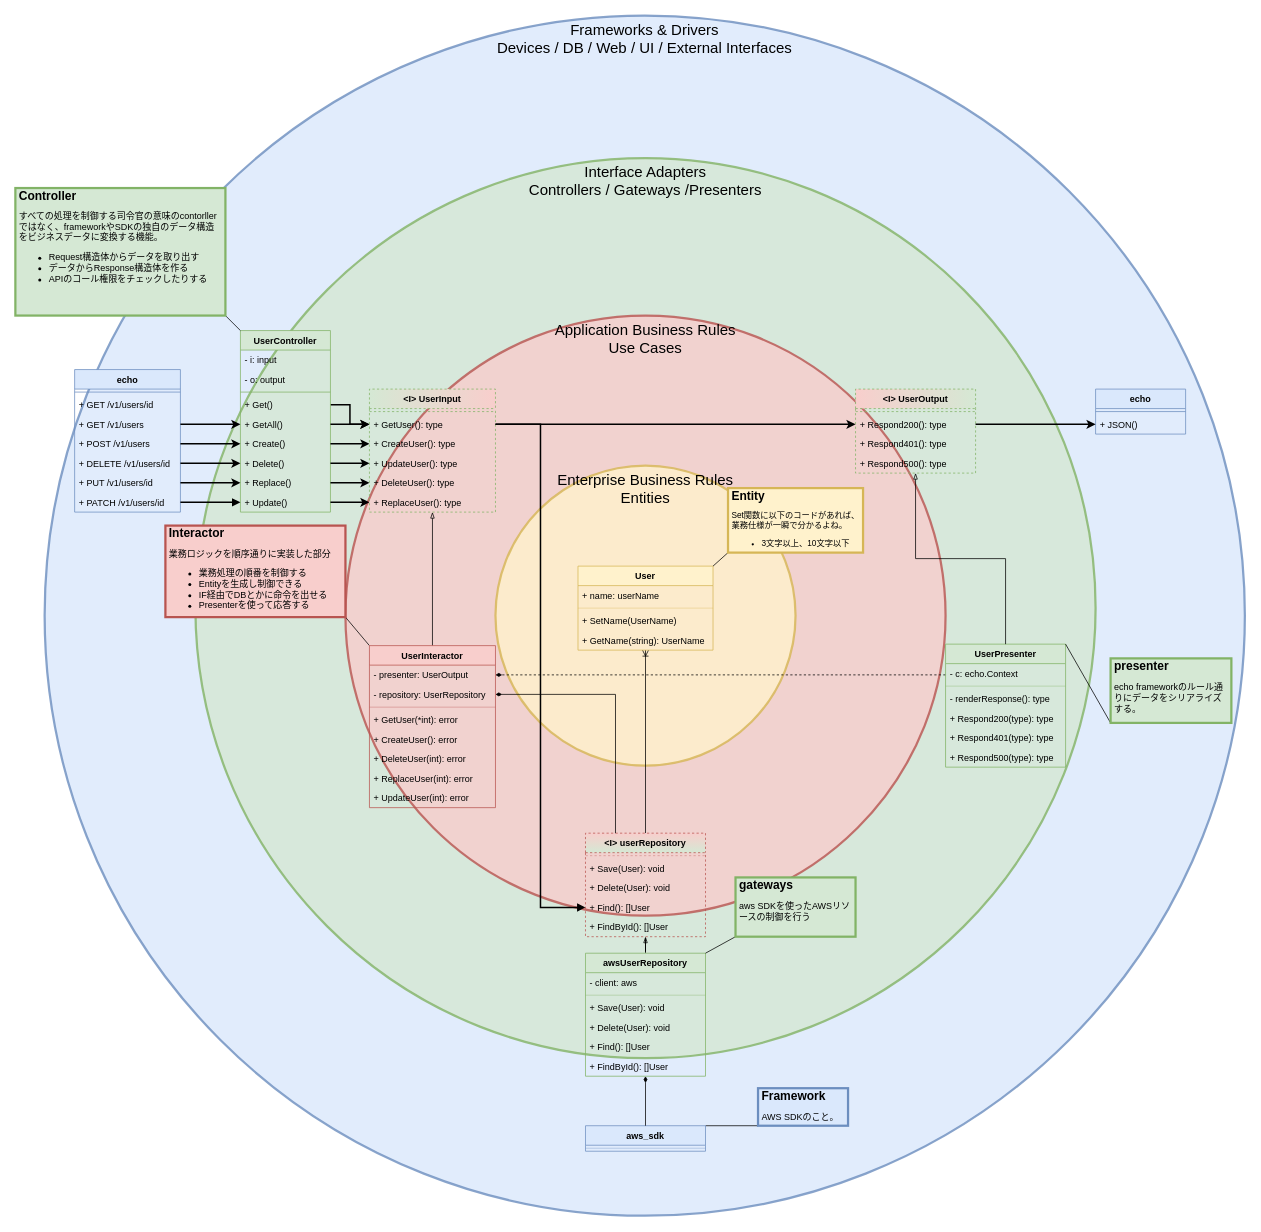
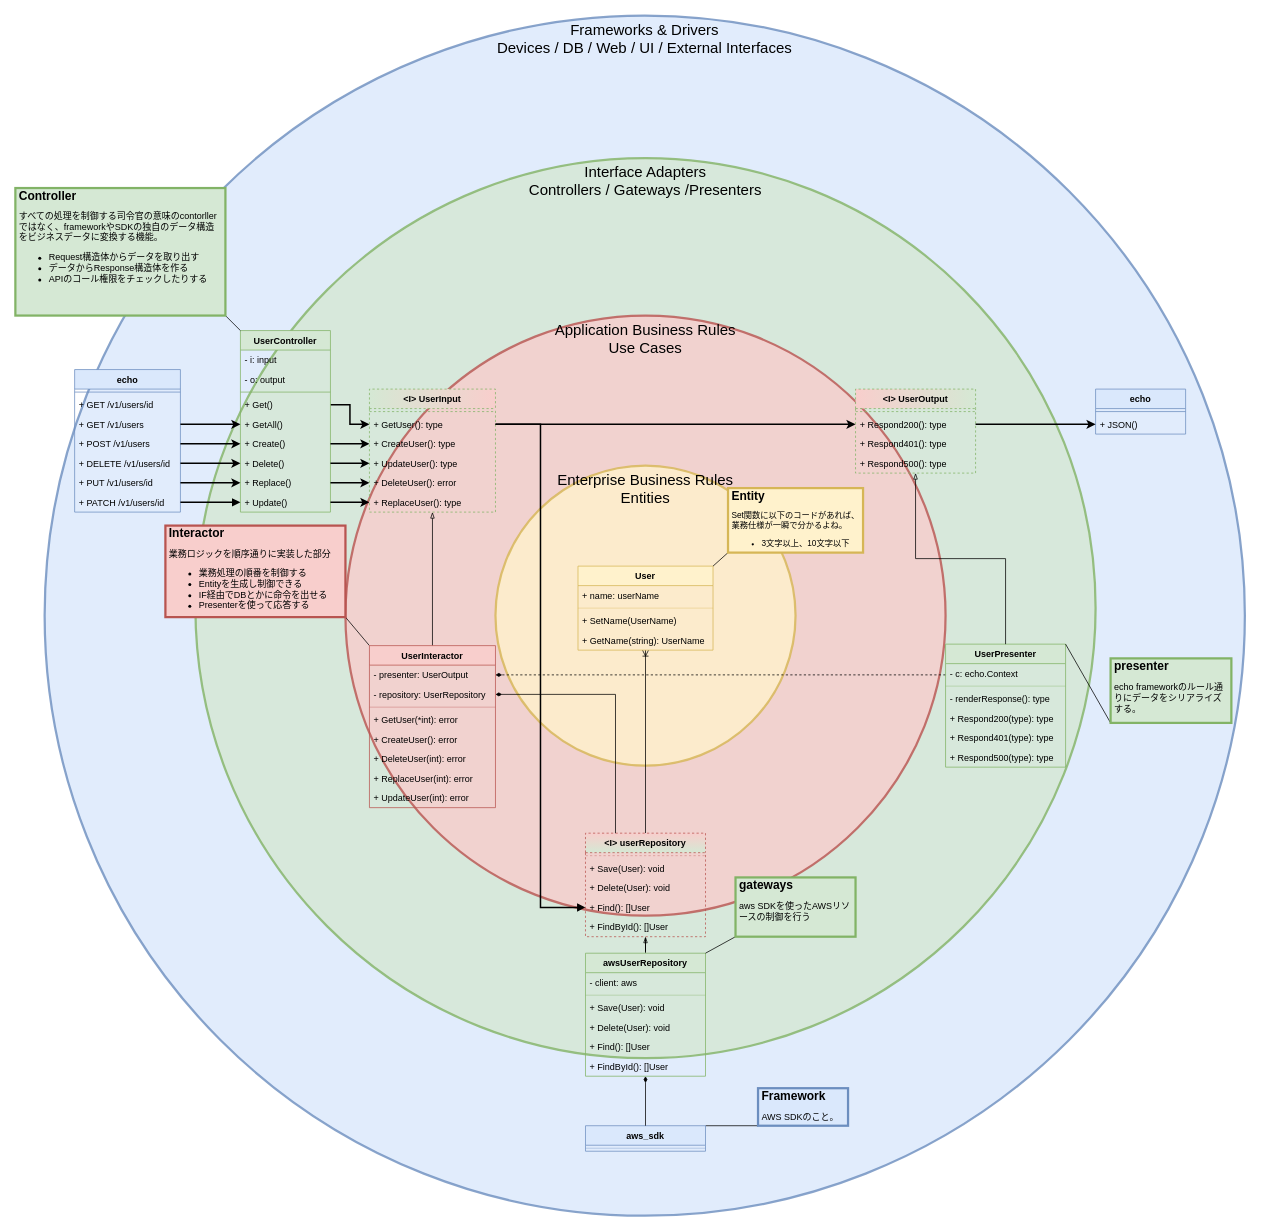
(340, 424) -> none
(419, 483) -> (422, 483)
